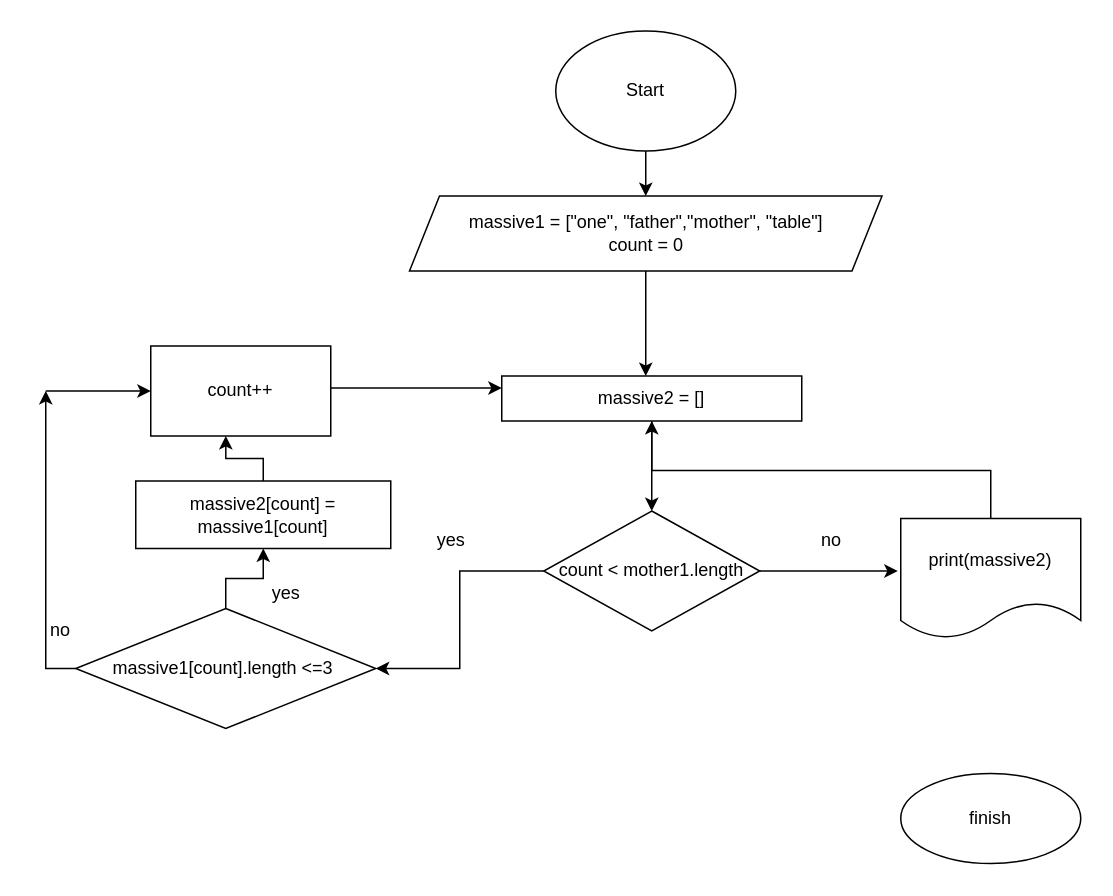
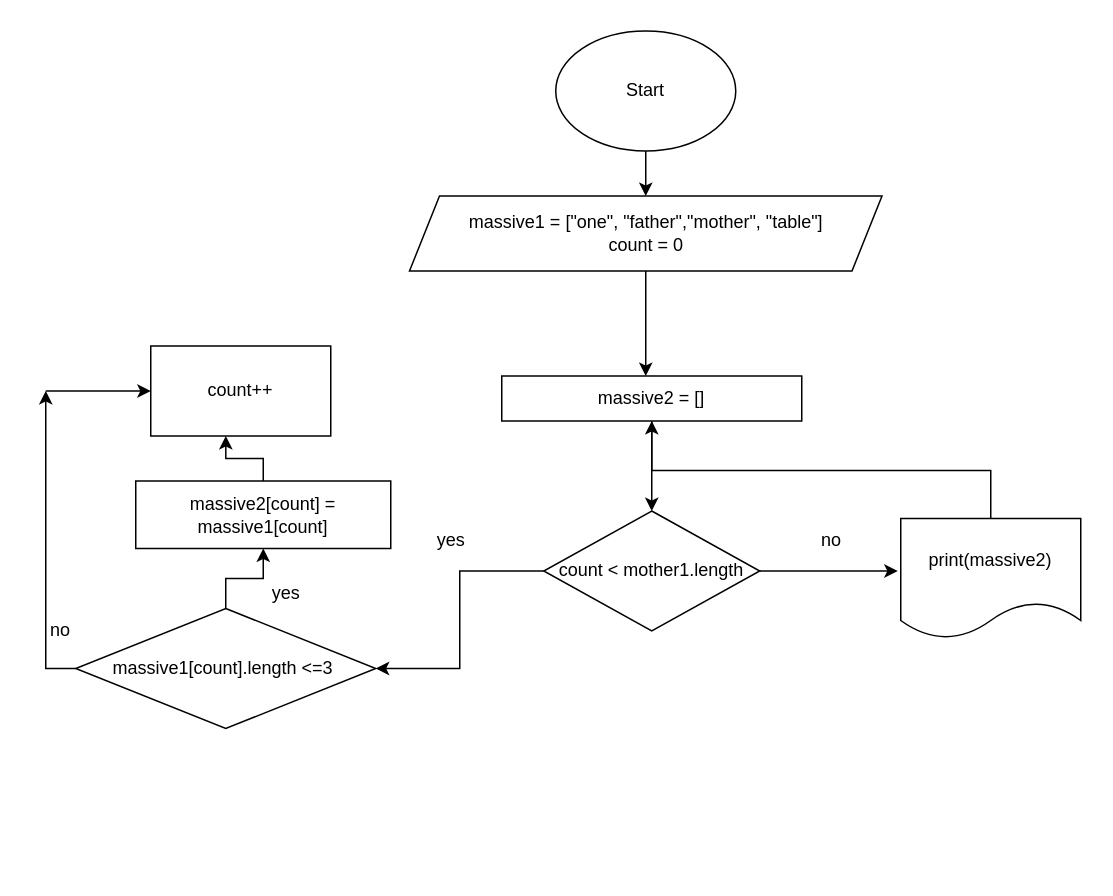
(411, 388) -> none
(991, 818) -> none
